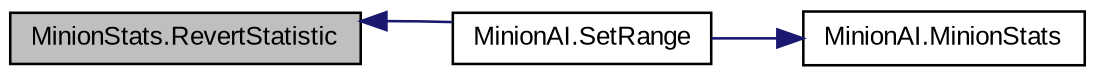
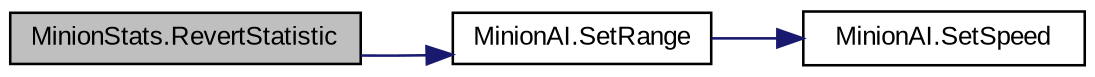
(420, 21) -> (394, 56)
(944, 38) -> (944, 38)
